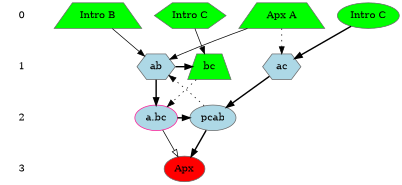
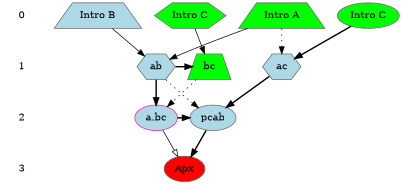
(98, 16) -> (98, 16)
(282, 16) -> (282, 16)
(190, 92) -> (178, 91)
